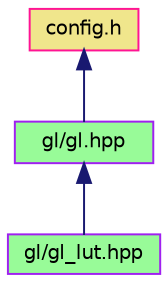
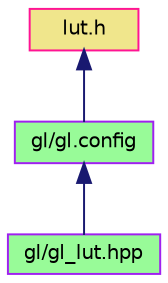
(84, 30) -> (84, 30)
(84, 142) -> (84, 142)
